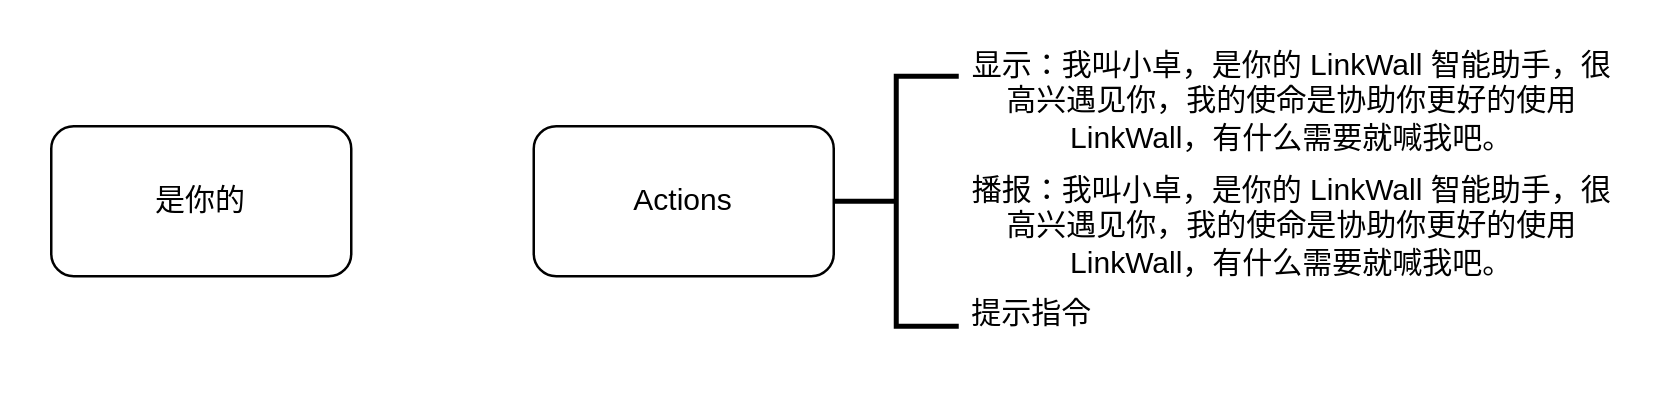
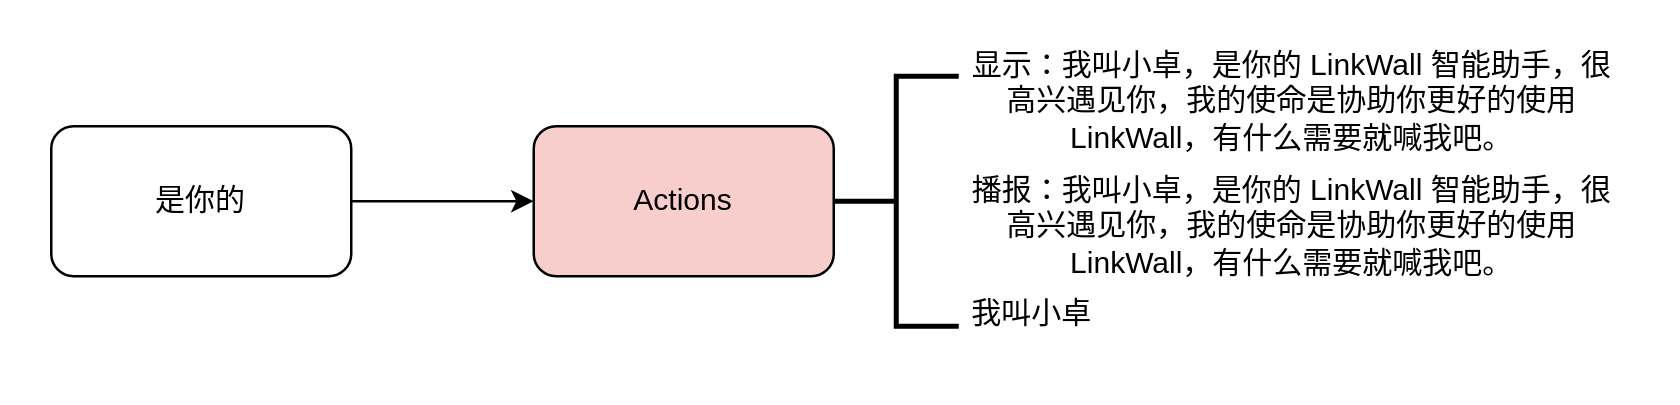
none -> (435, 201)
(684, 201) -> (684, 201)
(1033, 314) -> (1033, 314)
